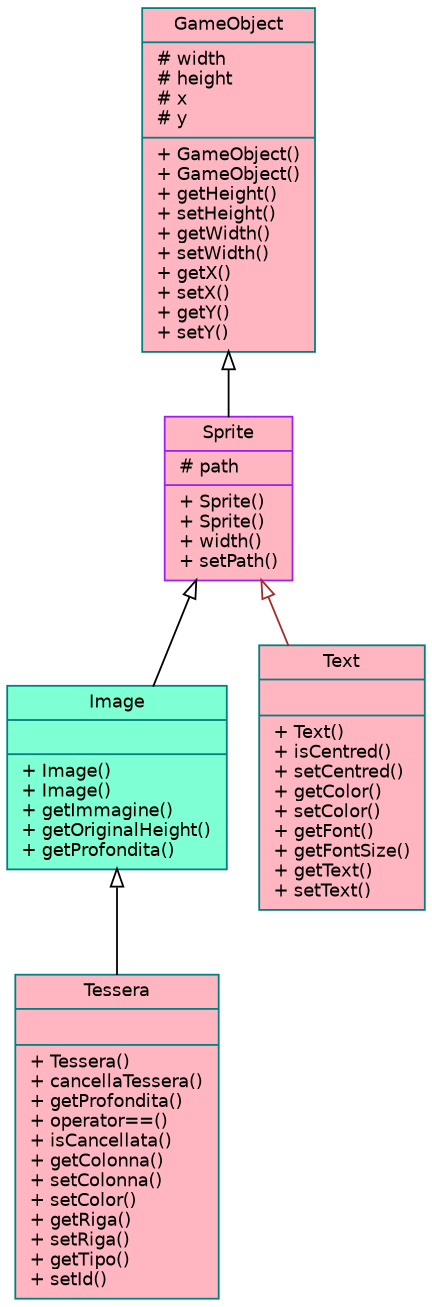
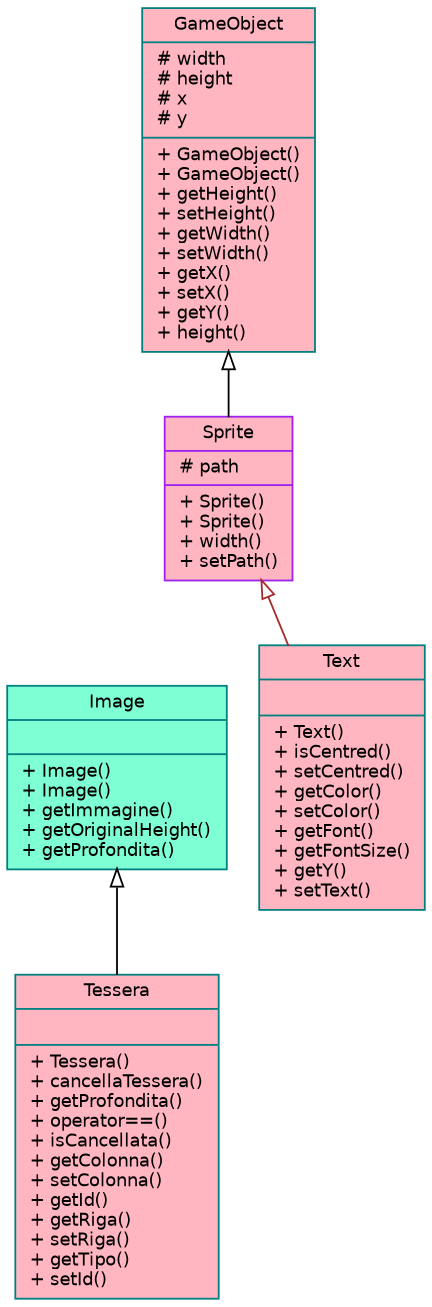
(193, 333) -> (202, 333)
(171, 642) -> none
(323, 871) -> (310, 871)
(84, 1201) -> (69, 1201)
